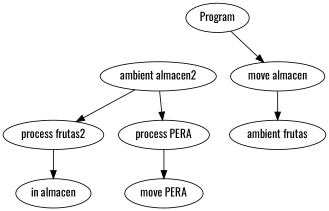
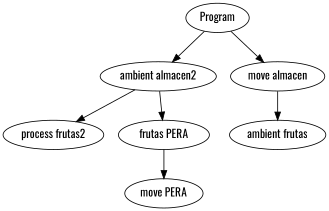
none -> (191, 44)
(164, 135) -> (164, 135)
(53, 193) -> none
